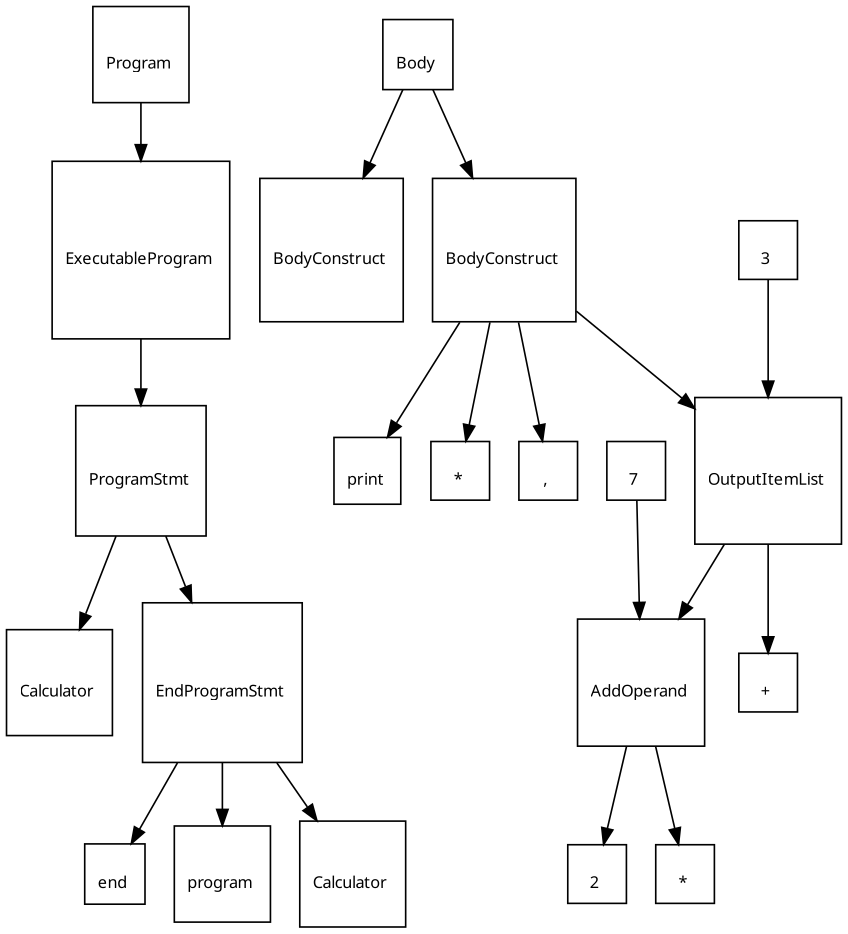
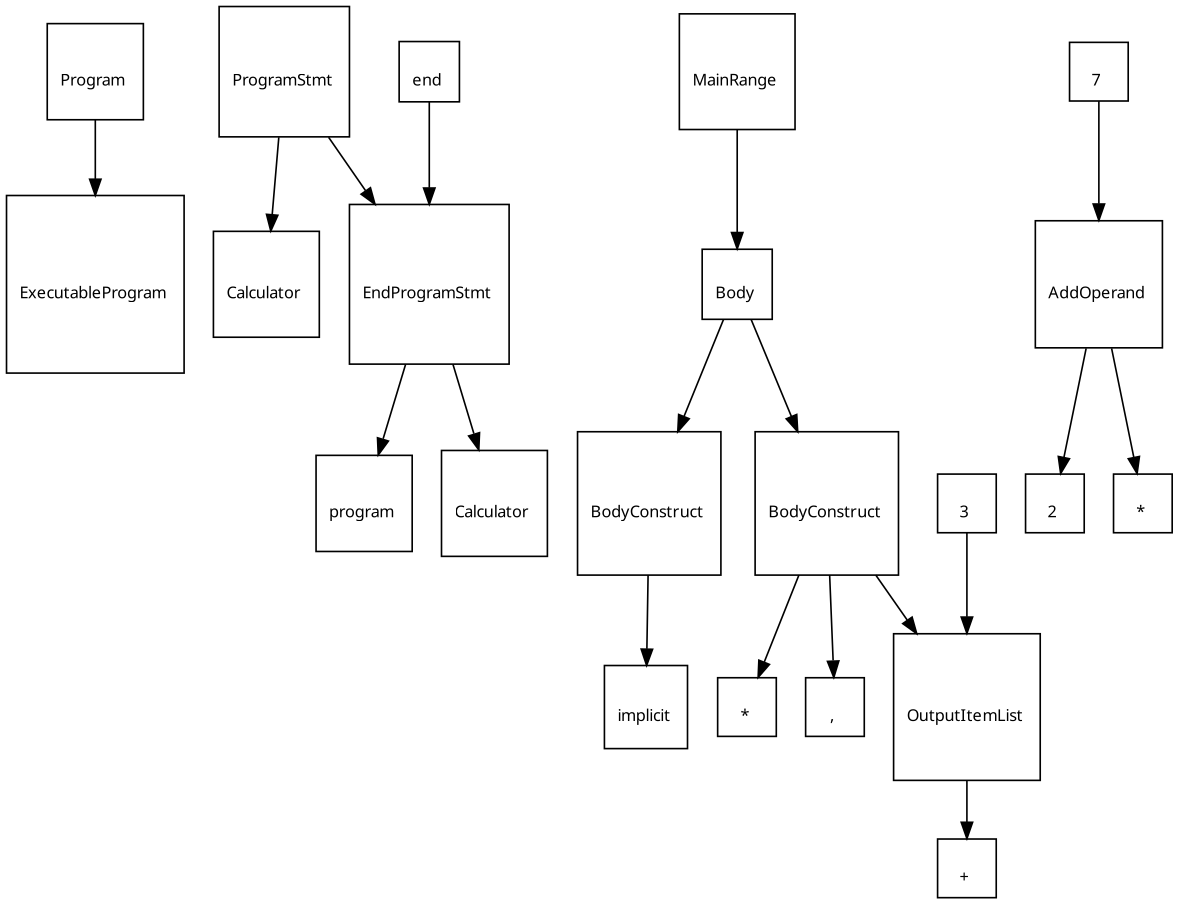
none -> (737, 72)
(141, 364) -> none
(367, 471) -> none
(706, 574) -> none
none -> (646, 707)
(158, 796) -> (429, 145)
